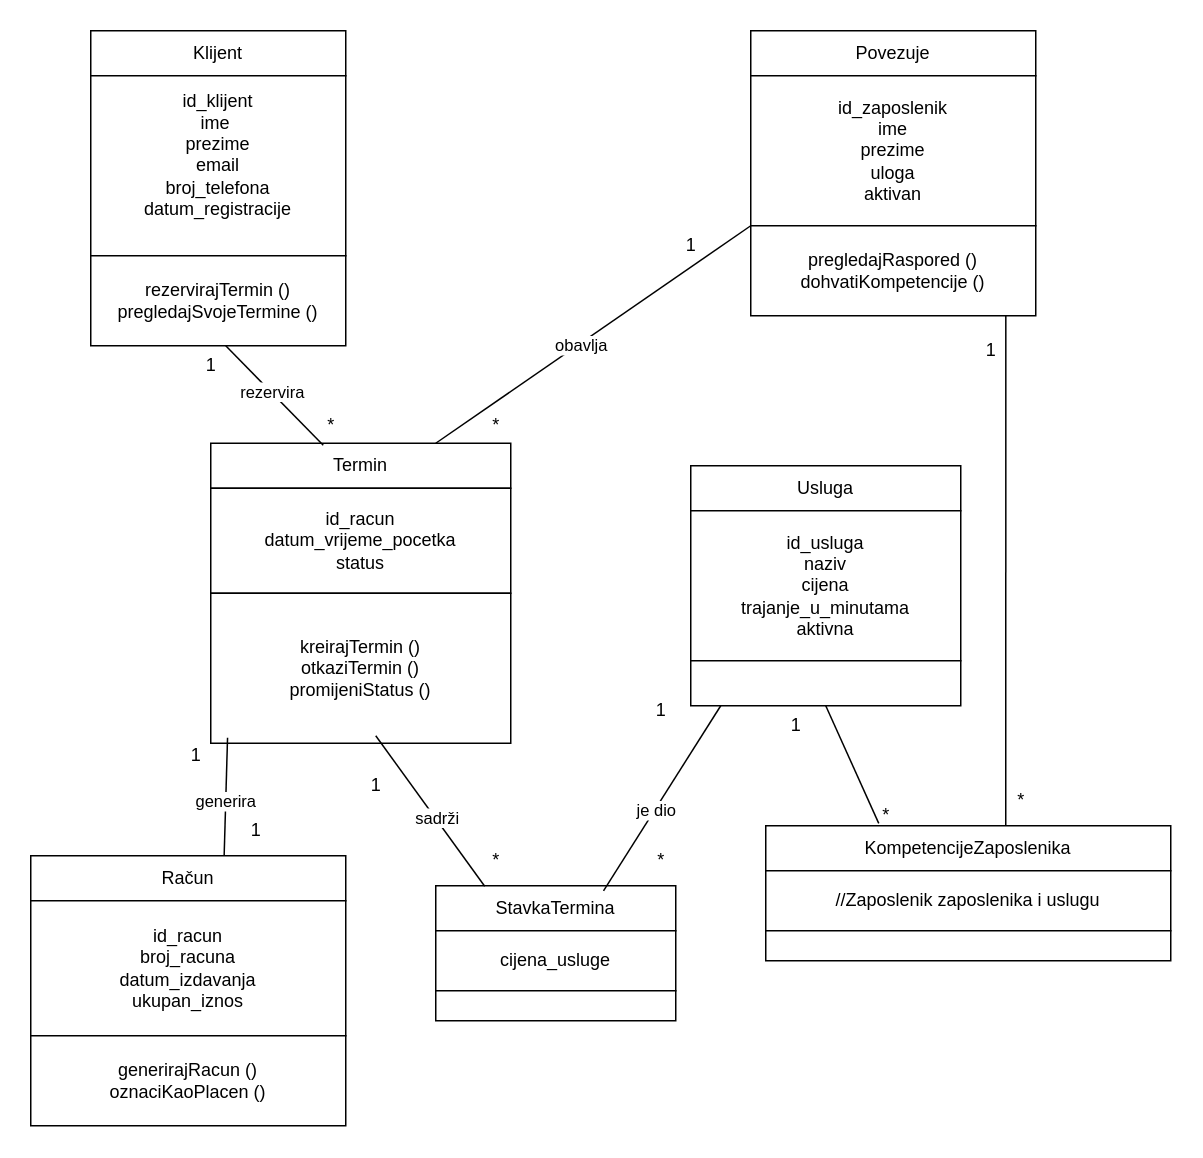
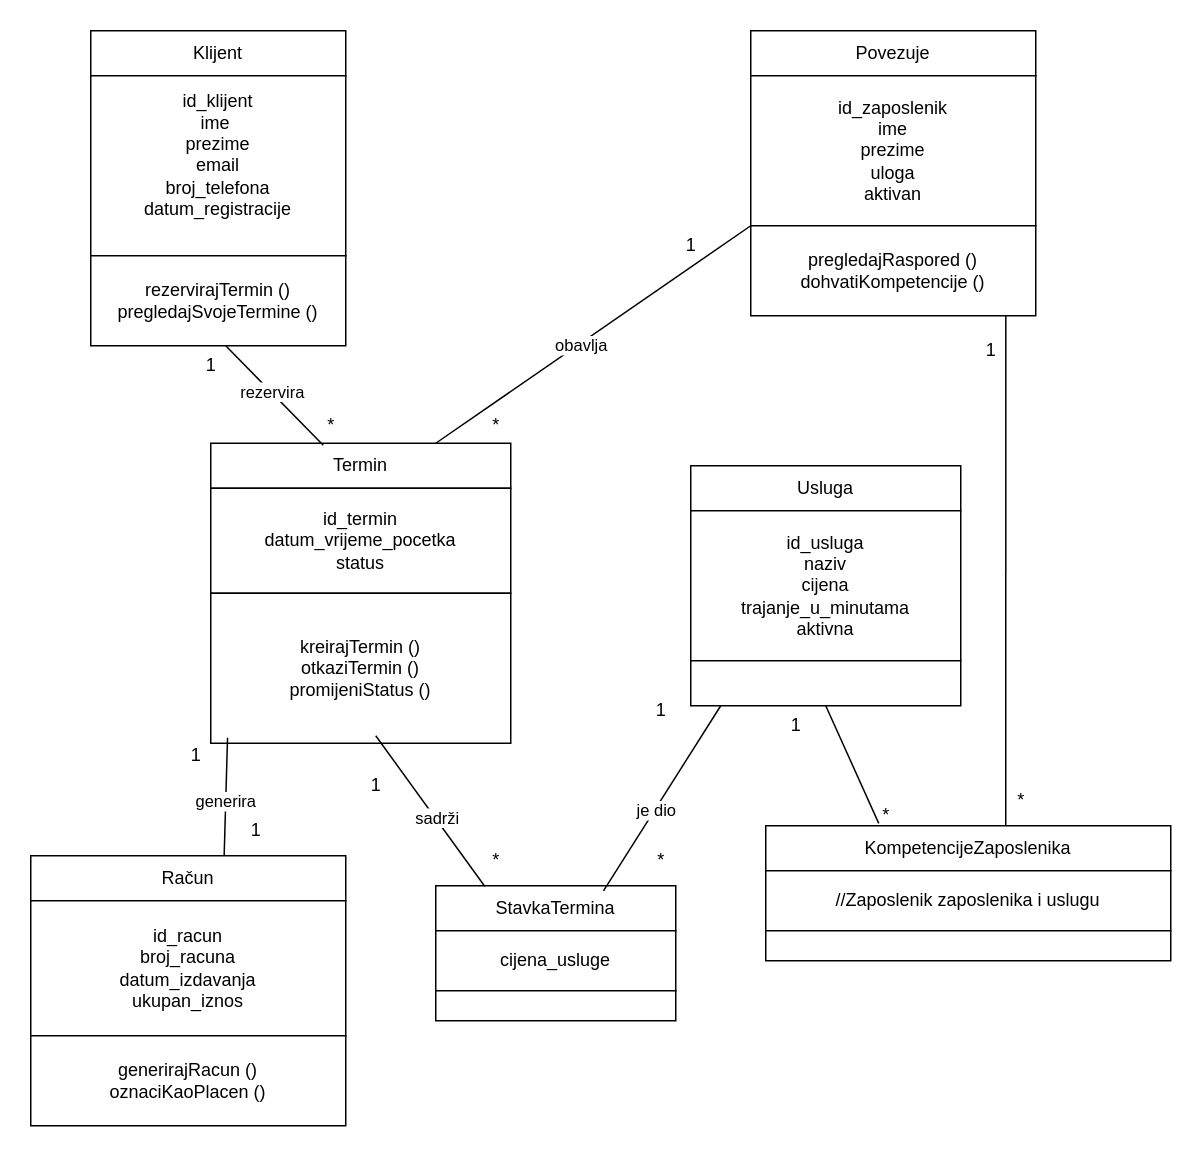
(361, 541) -> (361, 541)
